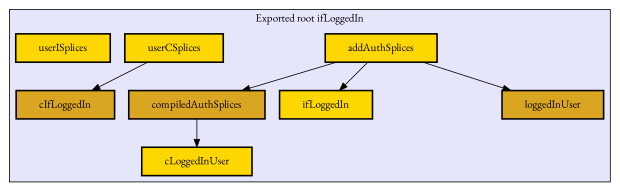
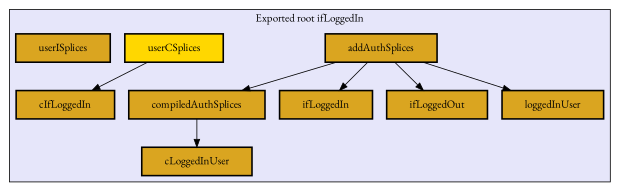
(63, 48) -> (63, 48)
(381, 48) -> (381, 48)
(326, 105) -> (326, 105)
none -> (437, 105)
(197, 161) -> (197, 161)
